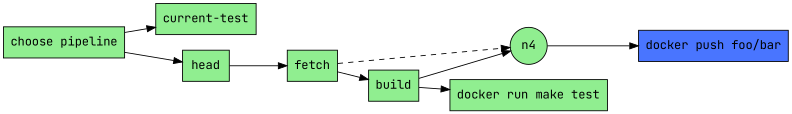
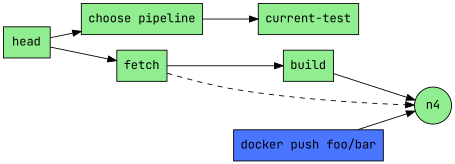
(588, 46) -> (382, 122)
(149, 56) -> (61, 35)
(529, 95) -> none
